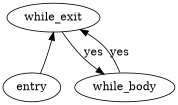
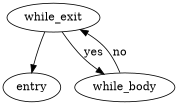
(120, 52) -> (120, 52)
(47, 57) -> (39, 48)
